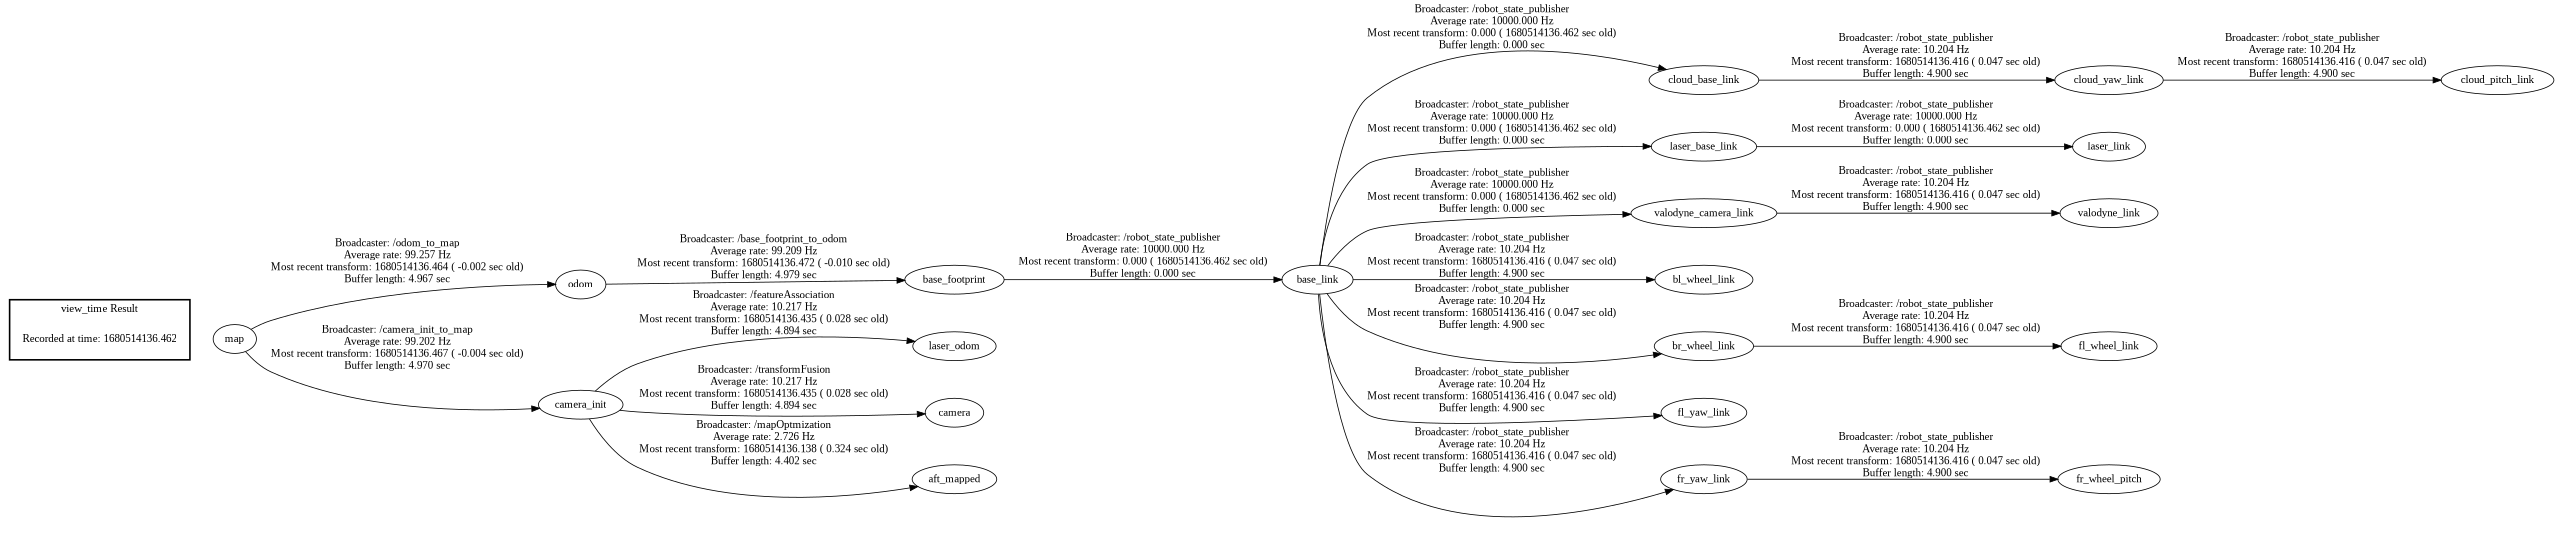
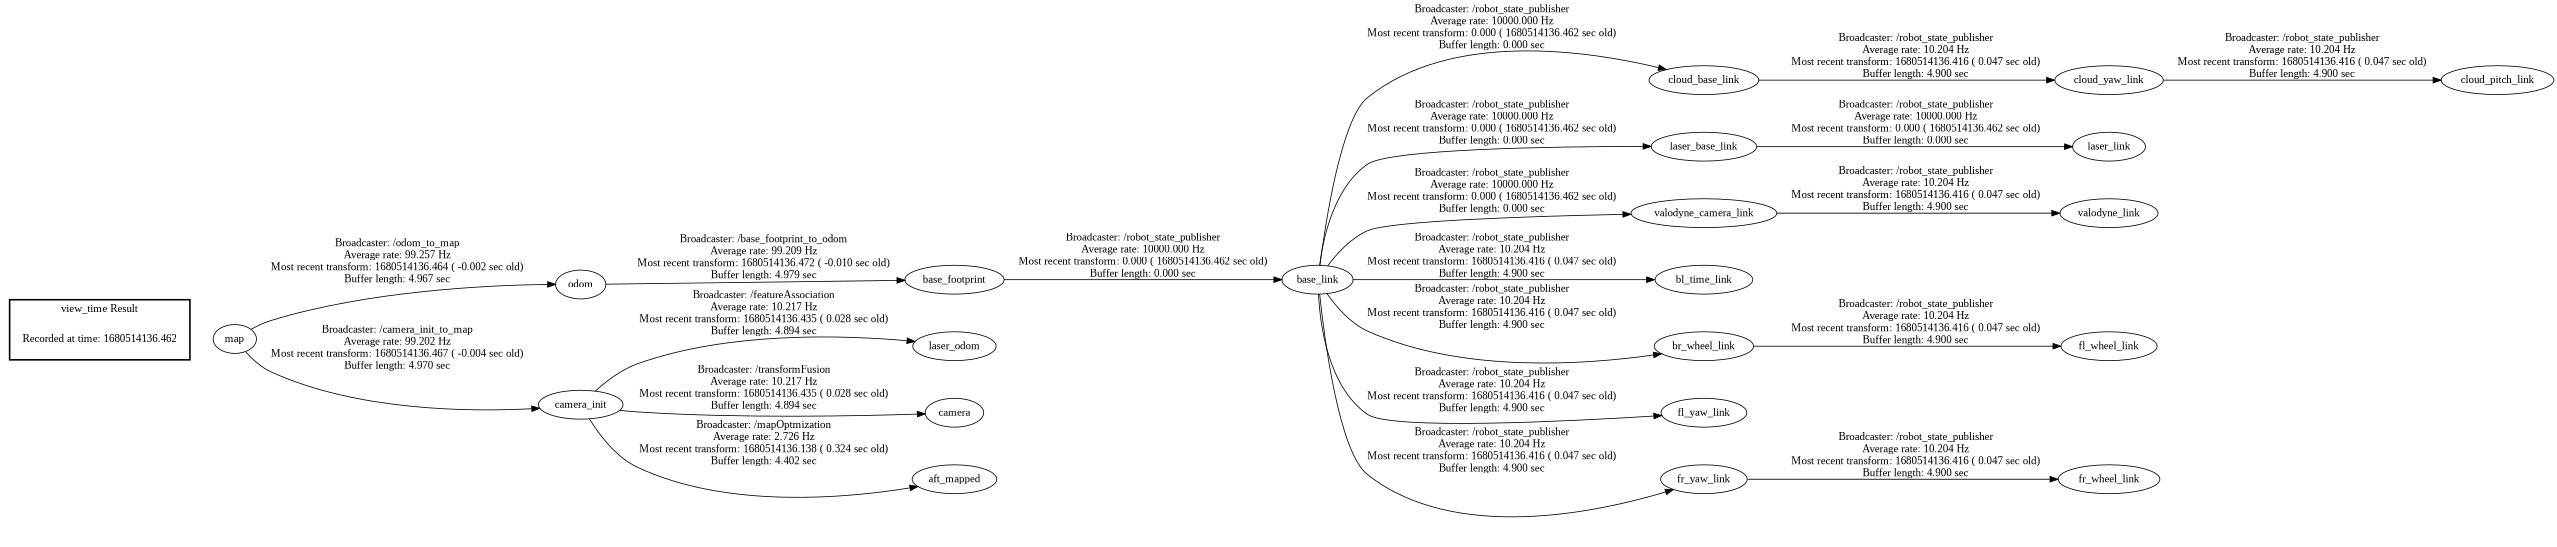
(1704, 280) -> (1704, 280)
(2109, 479) -> (2109, 479)
